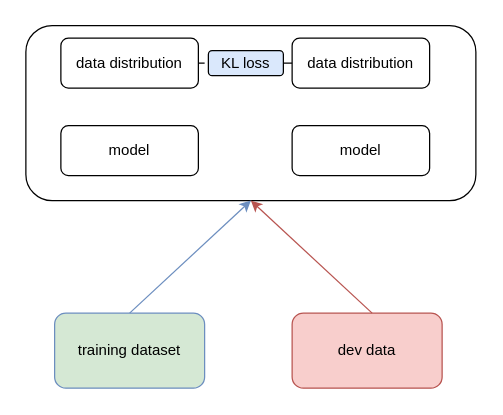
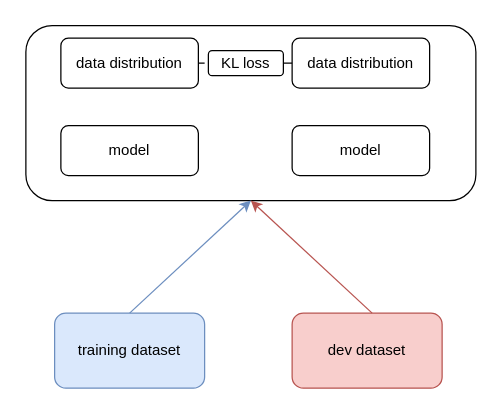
(246, 63) -> (246, 63)
(129, 351) -> (129, 351)
(367, 351) -> (367, 351)
